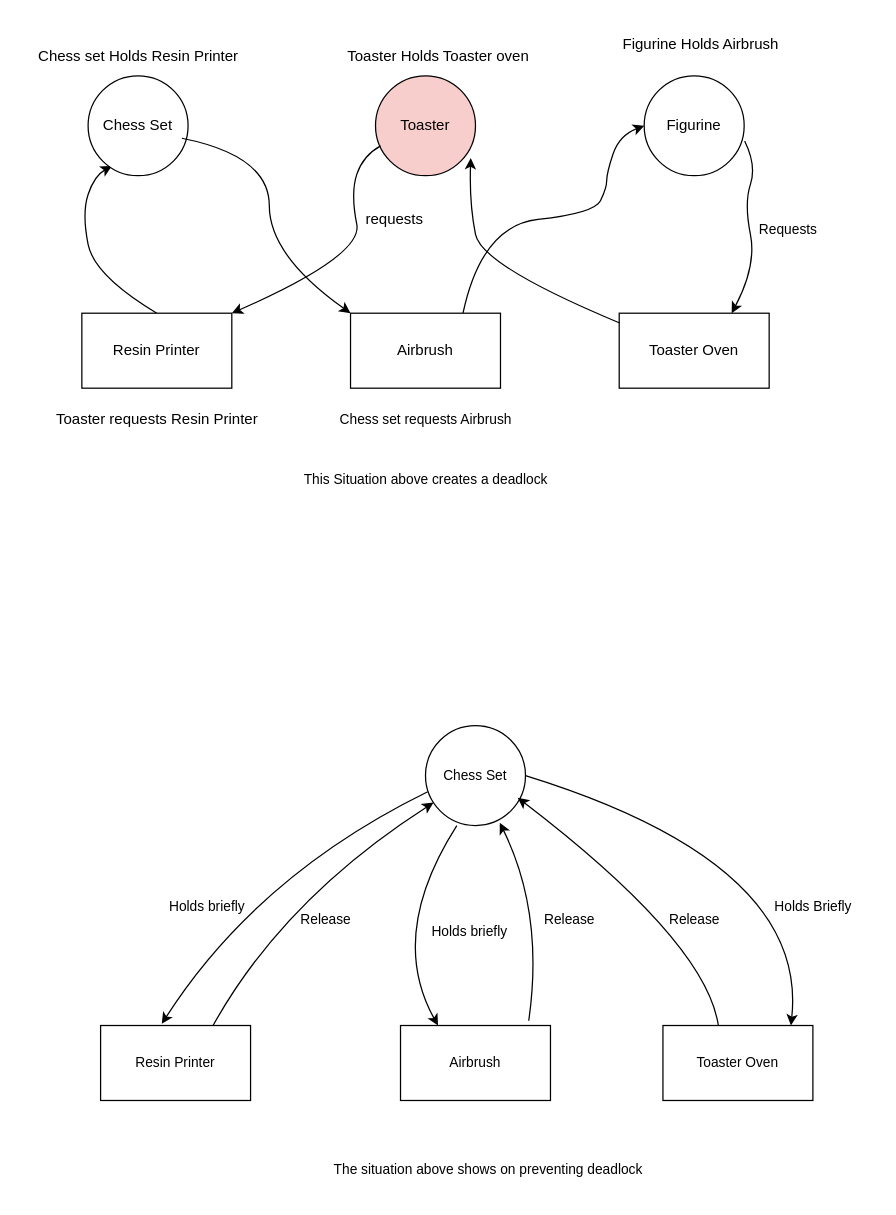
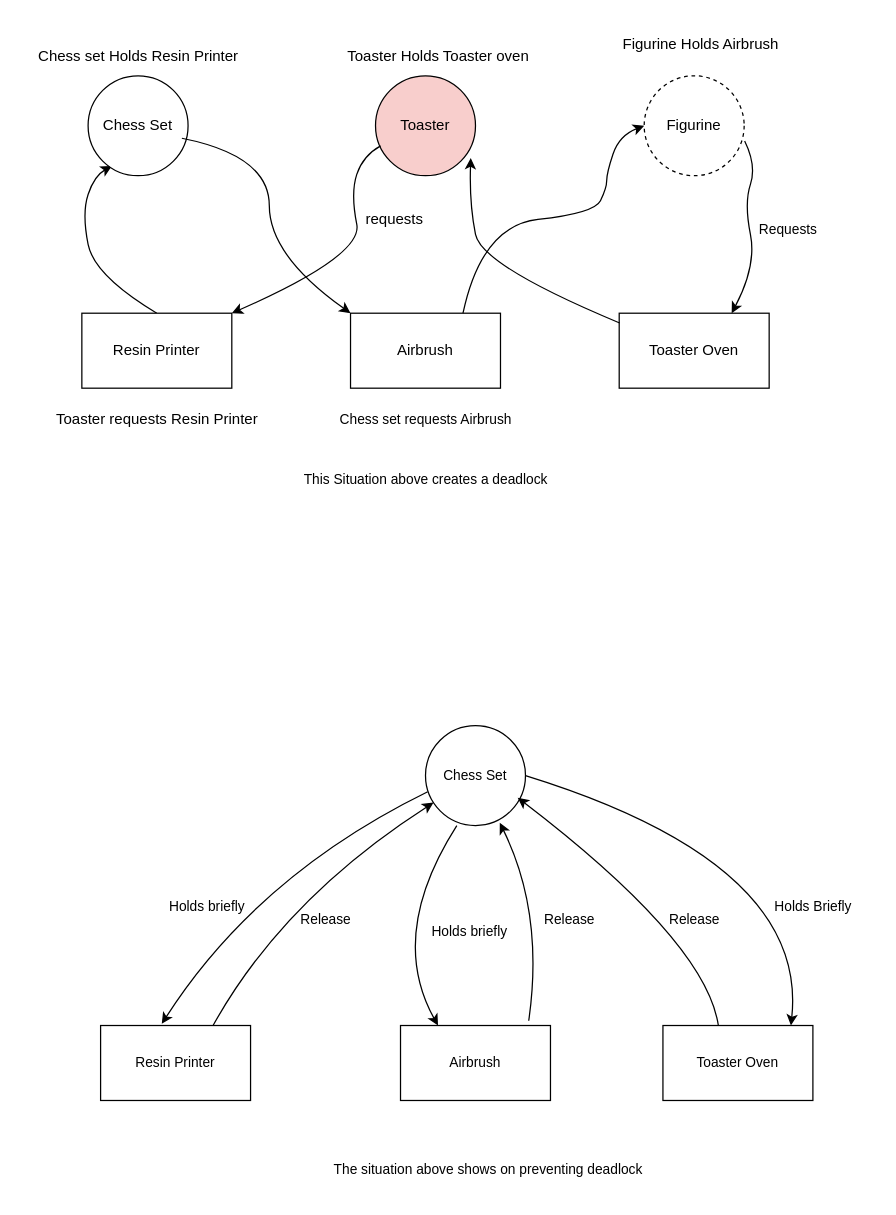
(694, 126) -> (694, 126)
